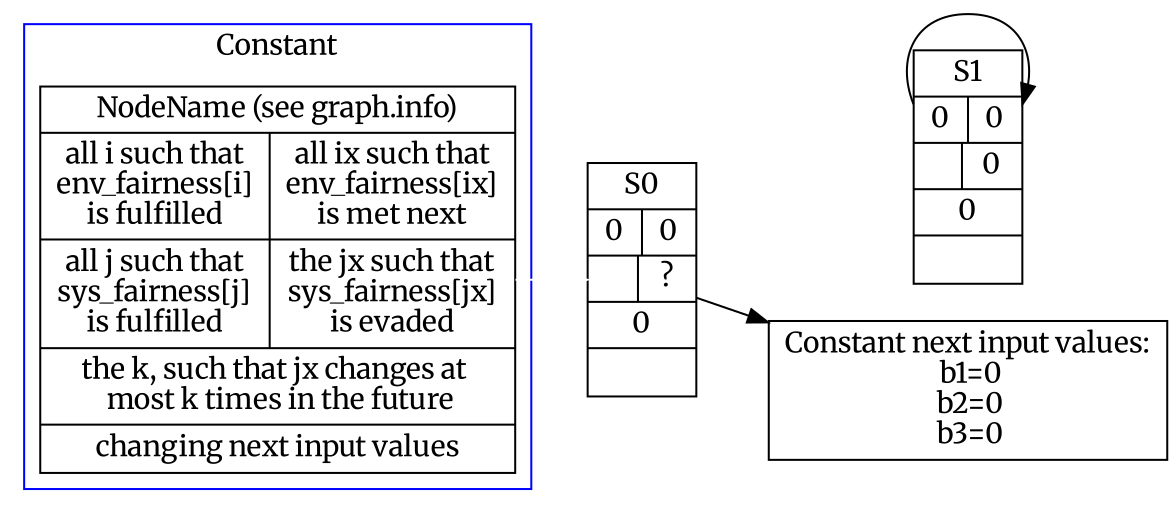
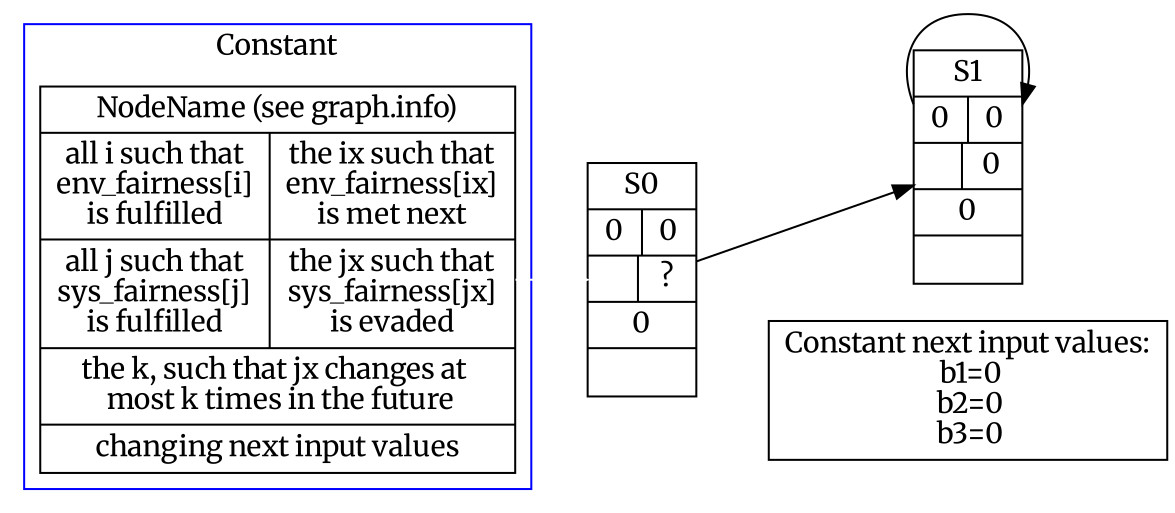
(392, 155) -> (392, 155)
(723, 307) -> (795, 227)
